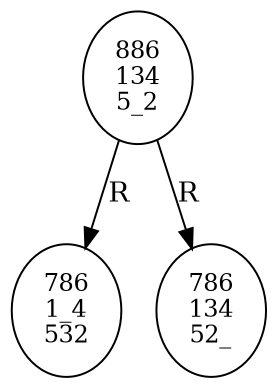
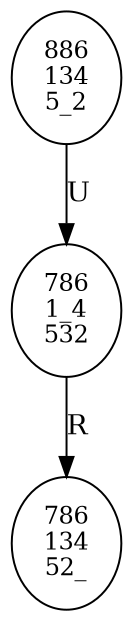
(171, 185) -> (67, 417)
(119, 194) -> (79, 194)
